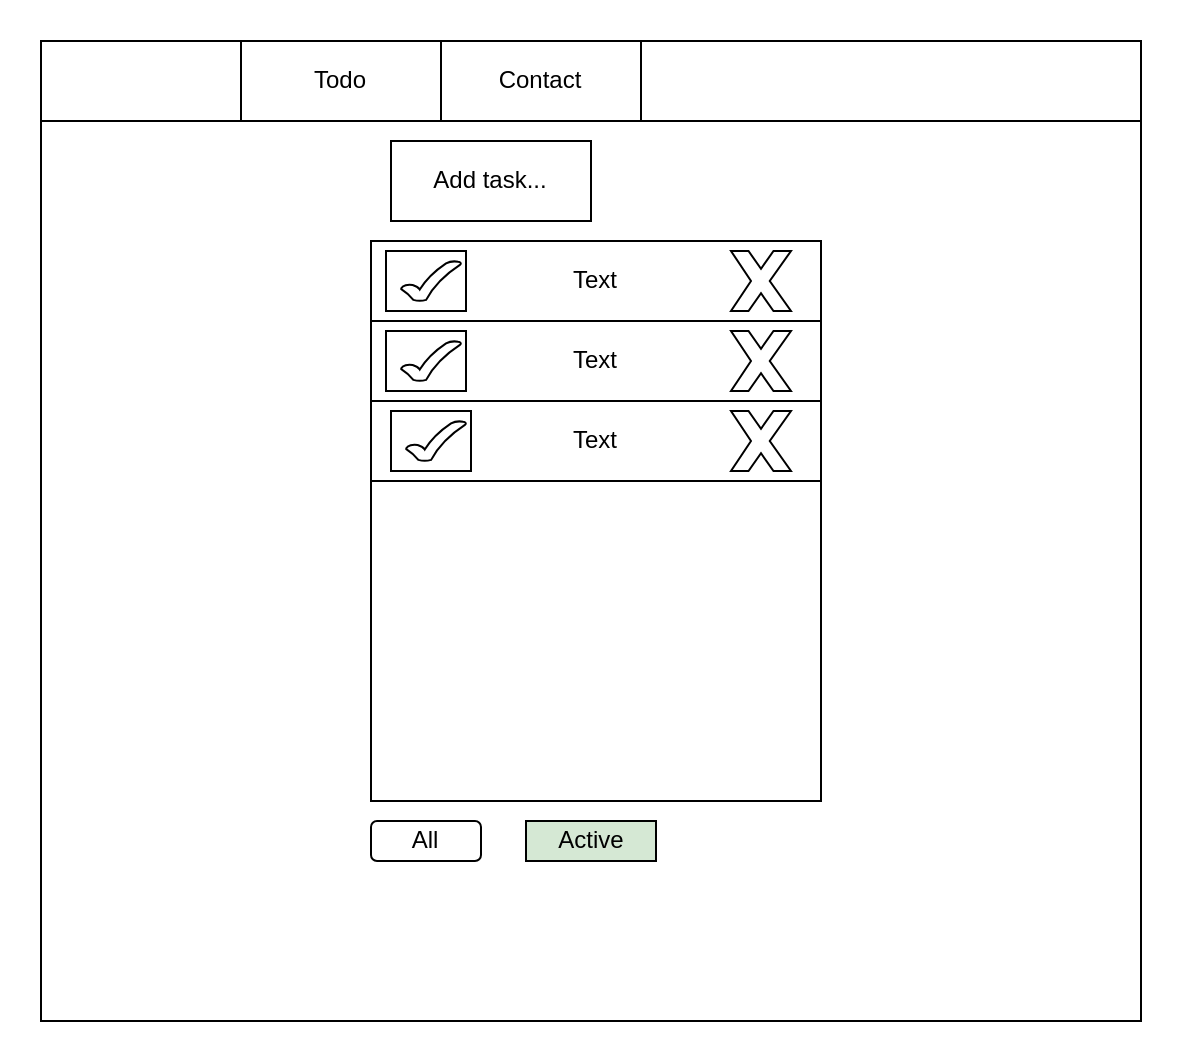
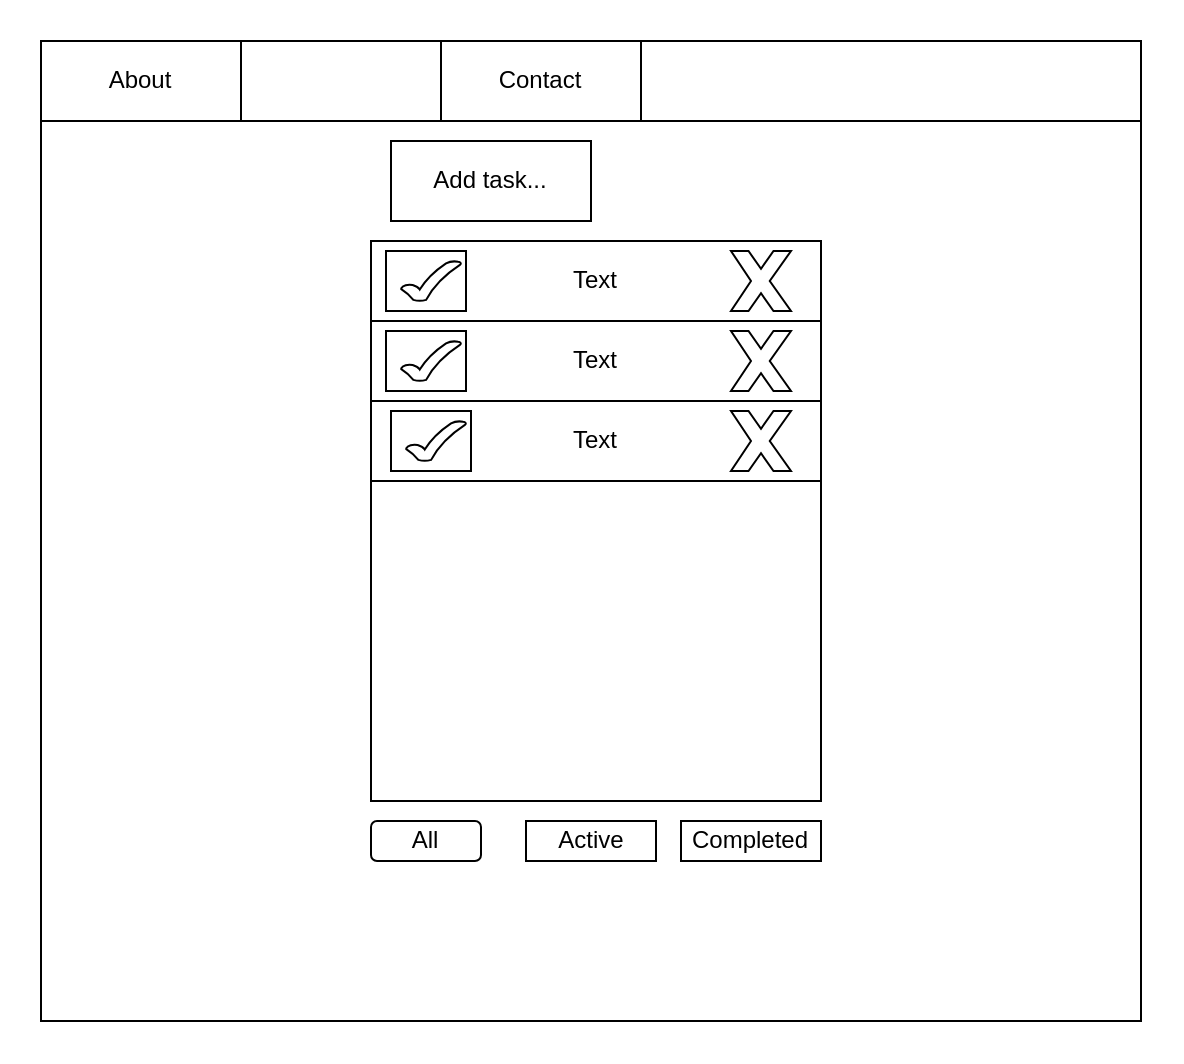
none -> (141, 81)
(341, 81) -> none
(591, 841) -> (591, 841)
none -> (751, 841)
